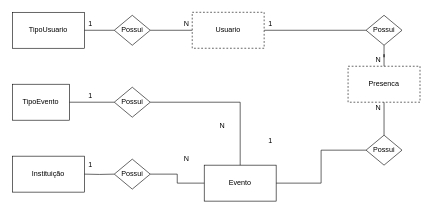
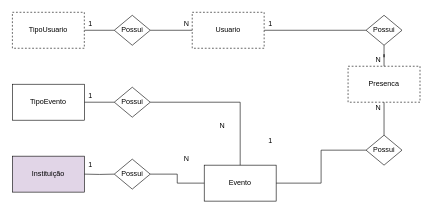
(48, 30) -> (48, 30)
(41, 102) -> (48, 102)
(48, 174) -> (48, 174)
